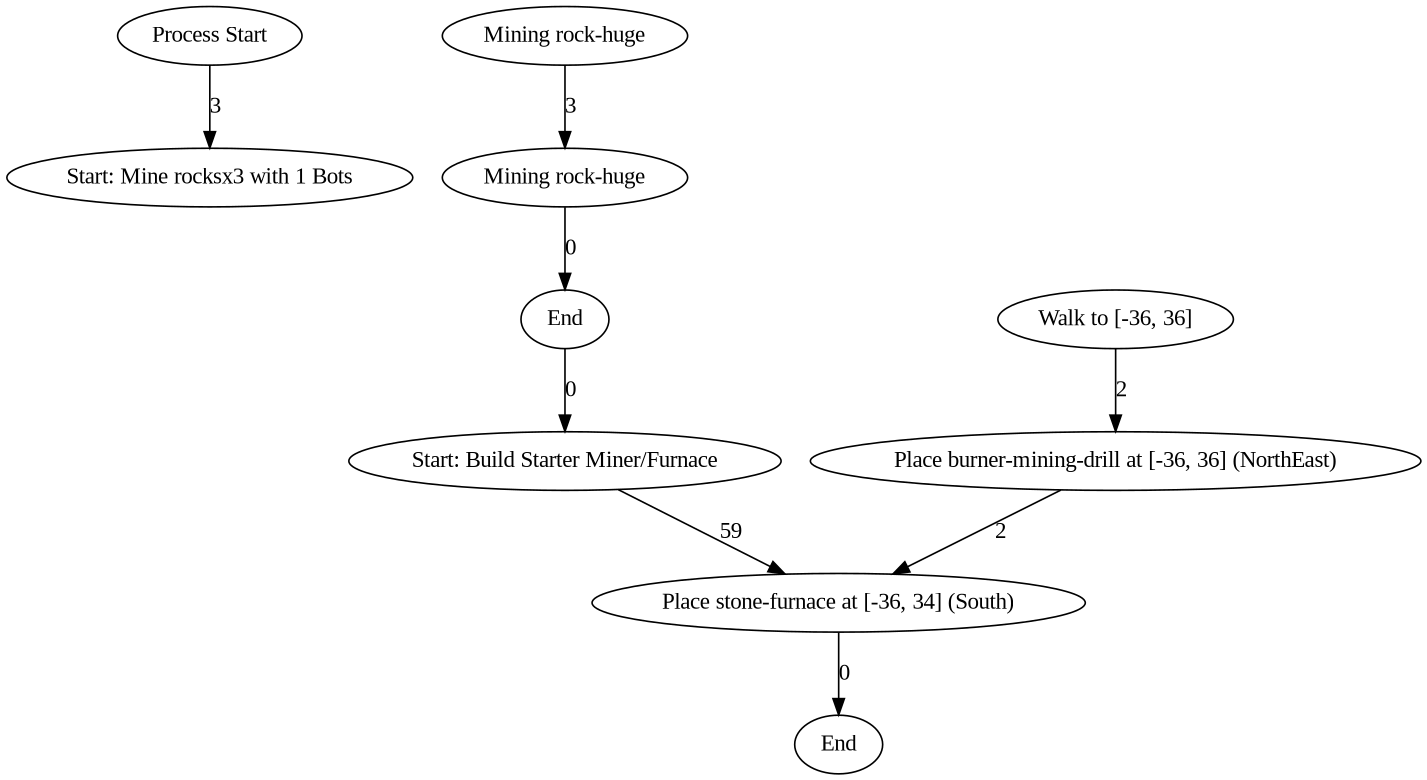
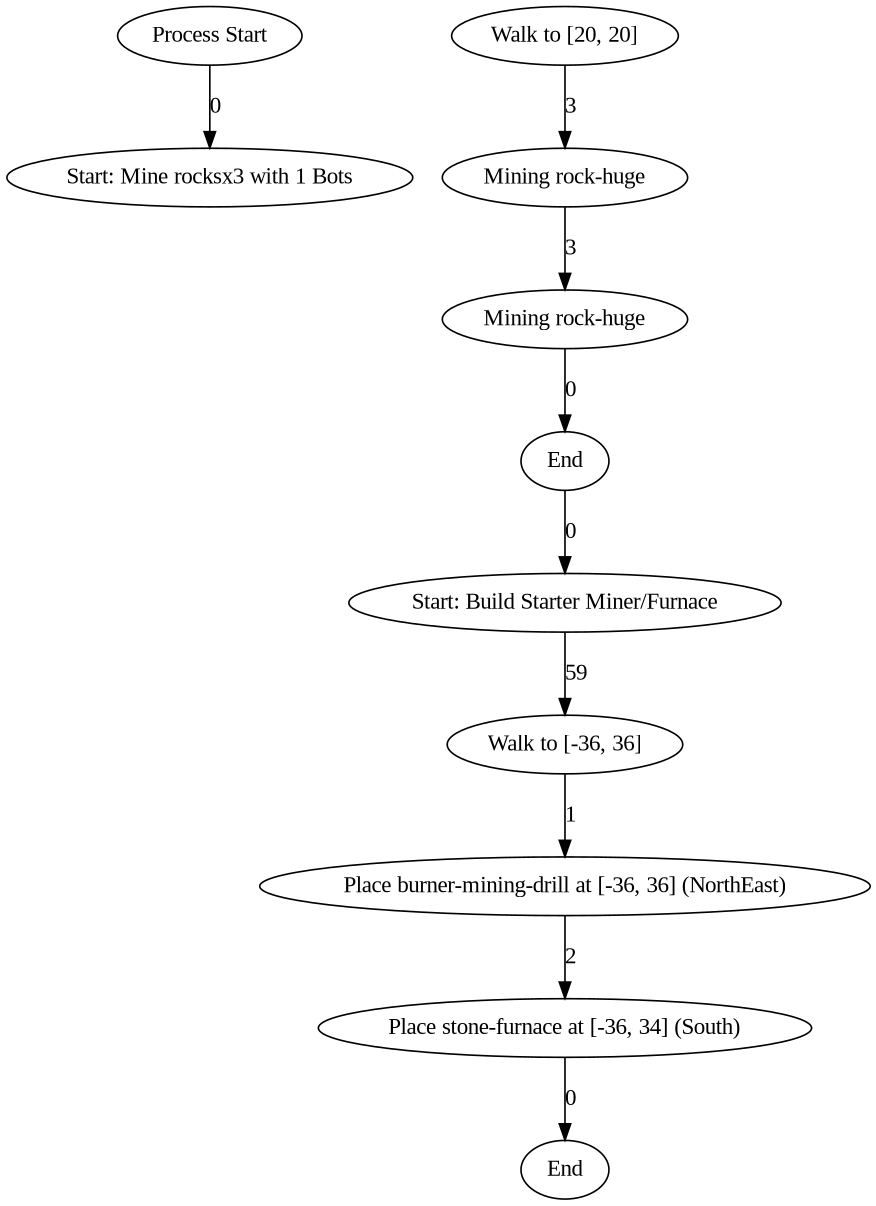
none -> (565, 36)
(216, 107) -> (216, 107)
(1121, 390) -> (571, 815)
(694, 528) -> (565, 665)
